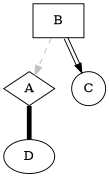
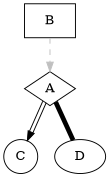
(72, 51) -> (38, 117)
